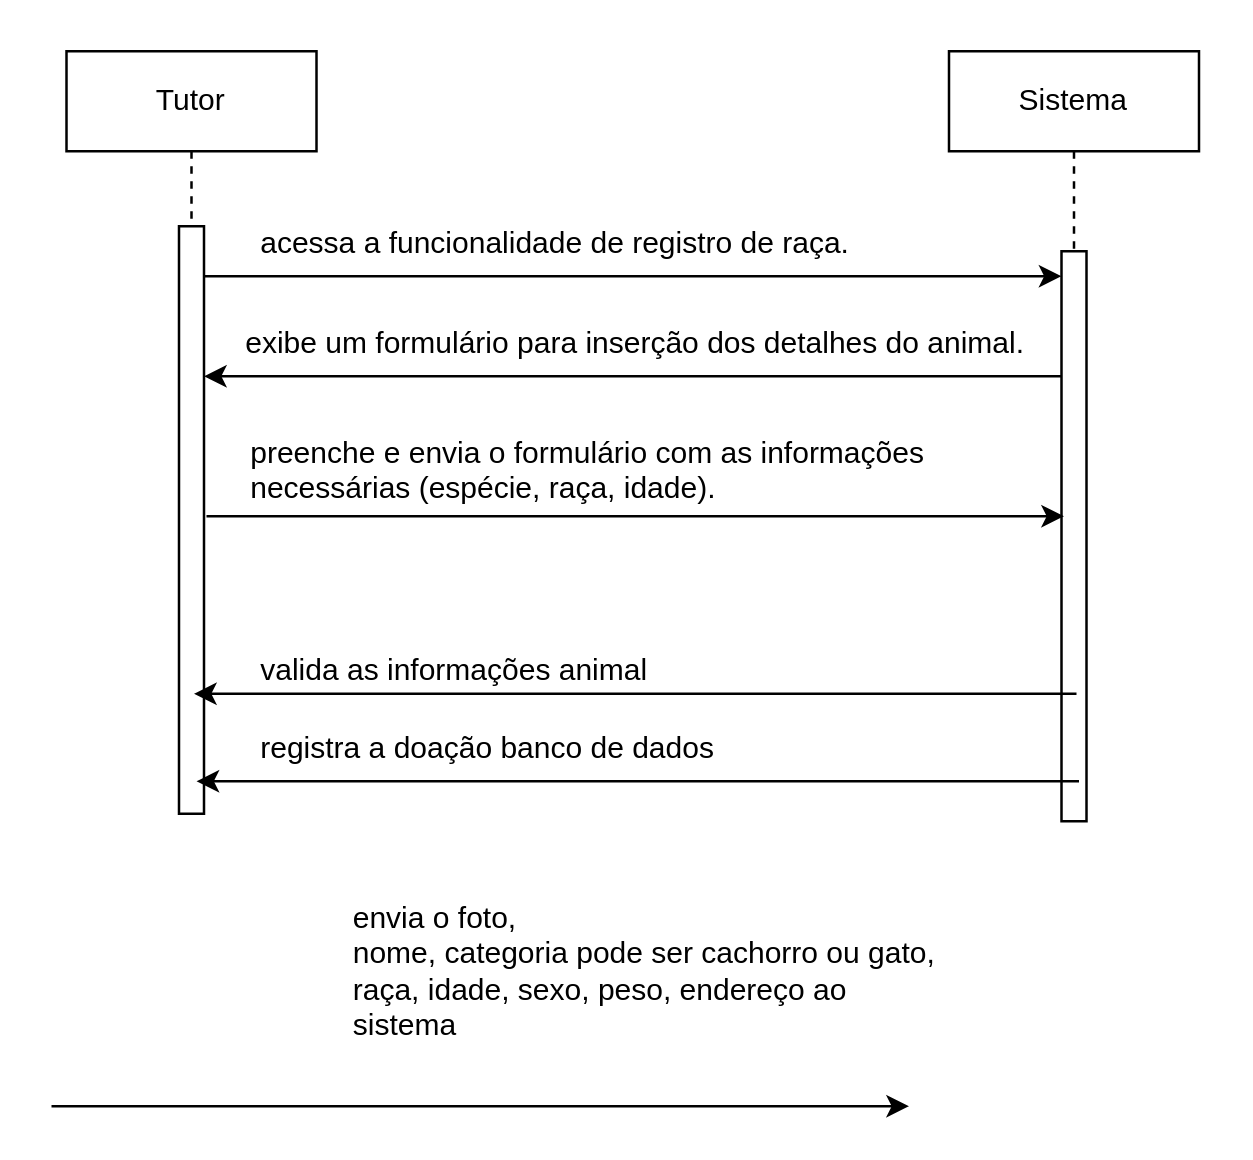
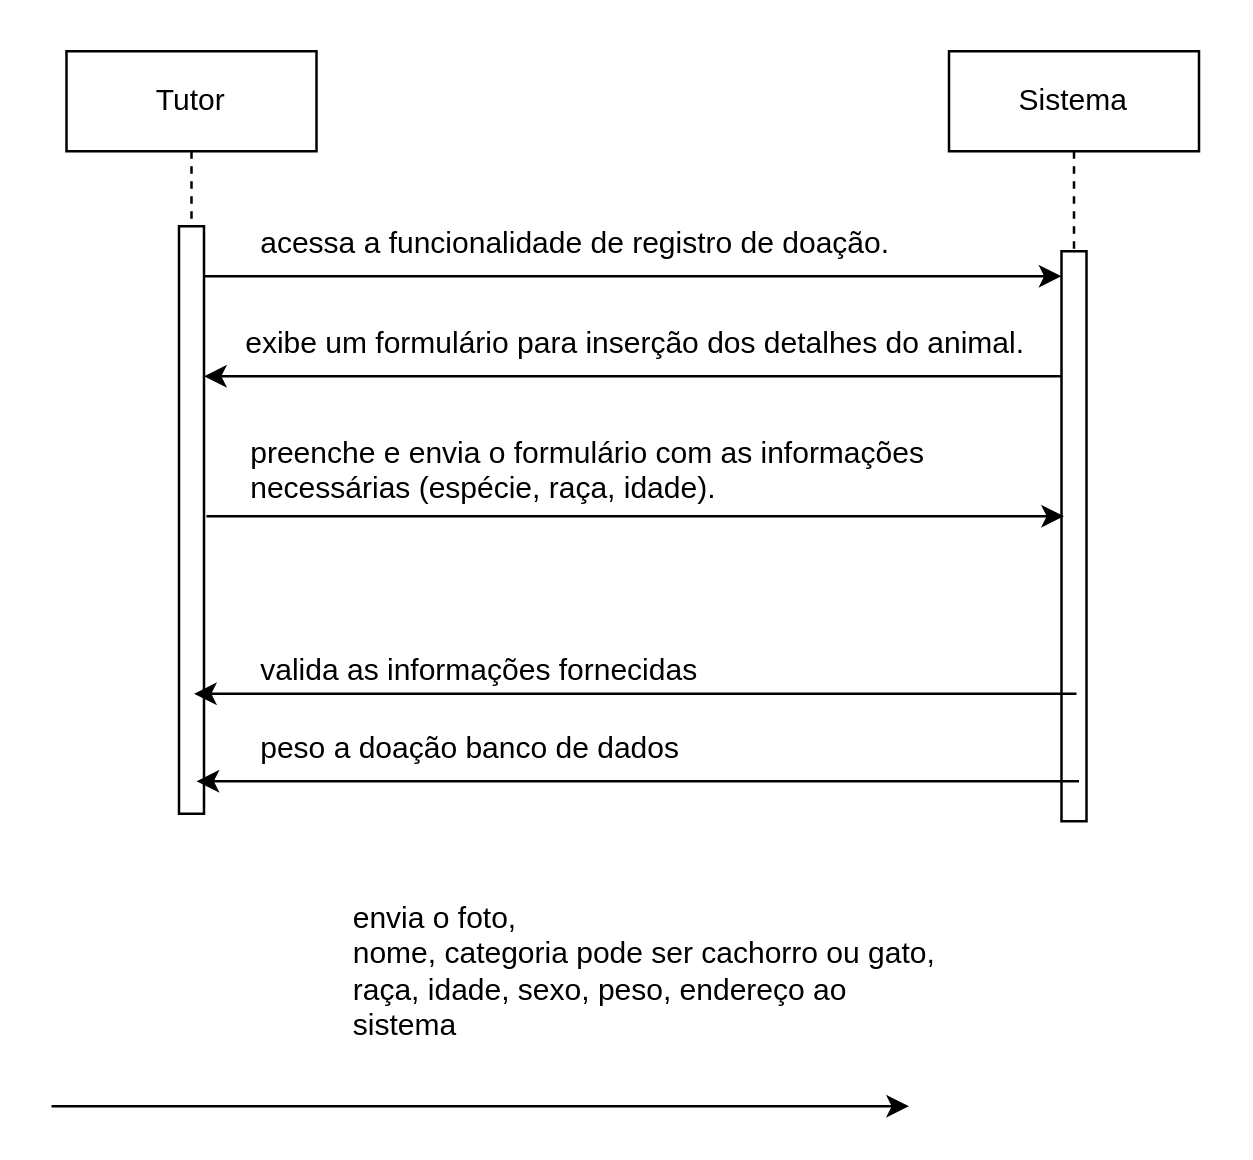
(588, 244) -> (589, 262)
(465, 672) -> (503, 672)
(507, 749) -> (477, 749)
